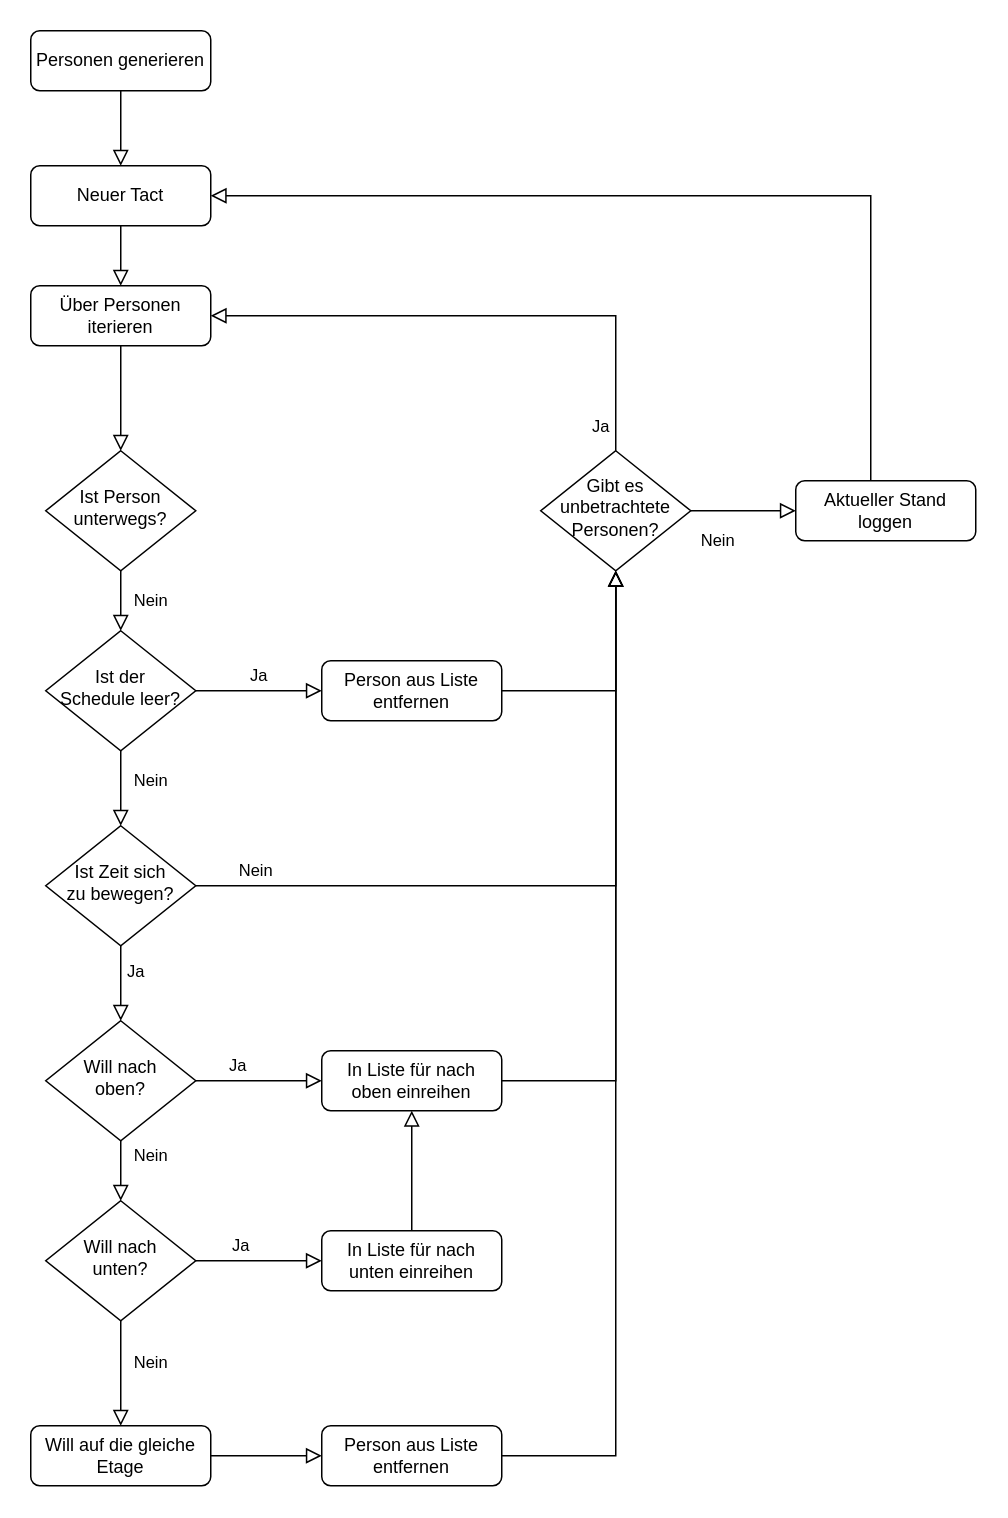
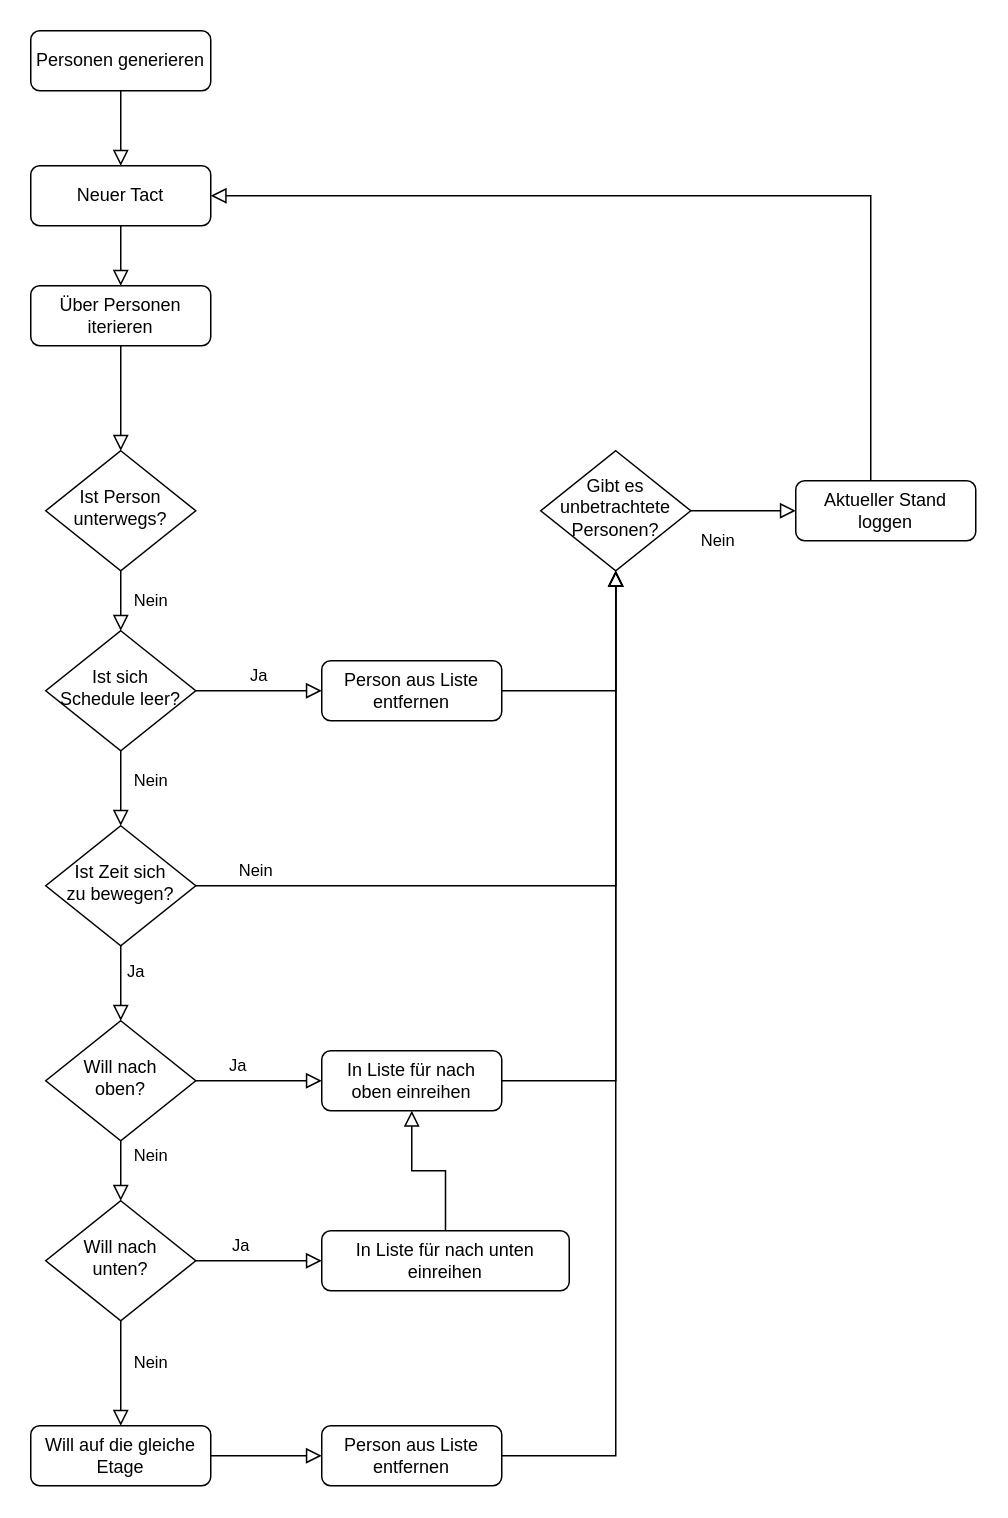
(488, 316) -> none
(121, 688) -> (121, 688)
(412, 1261) -> (446, 1261)
